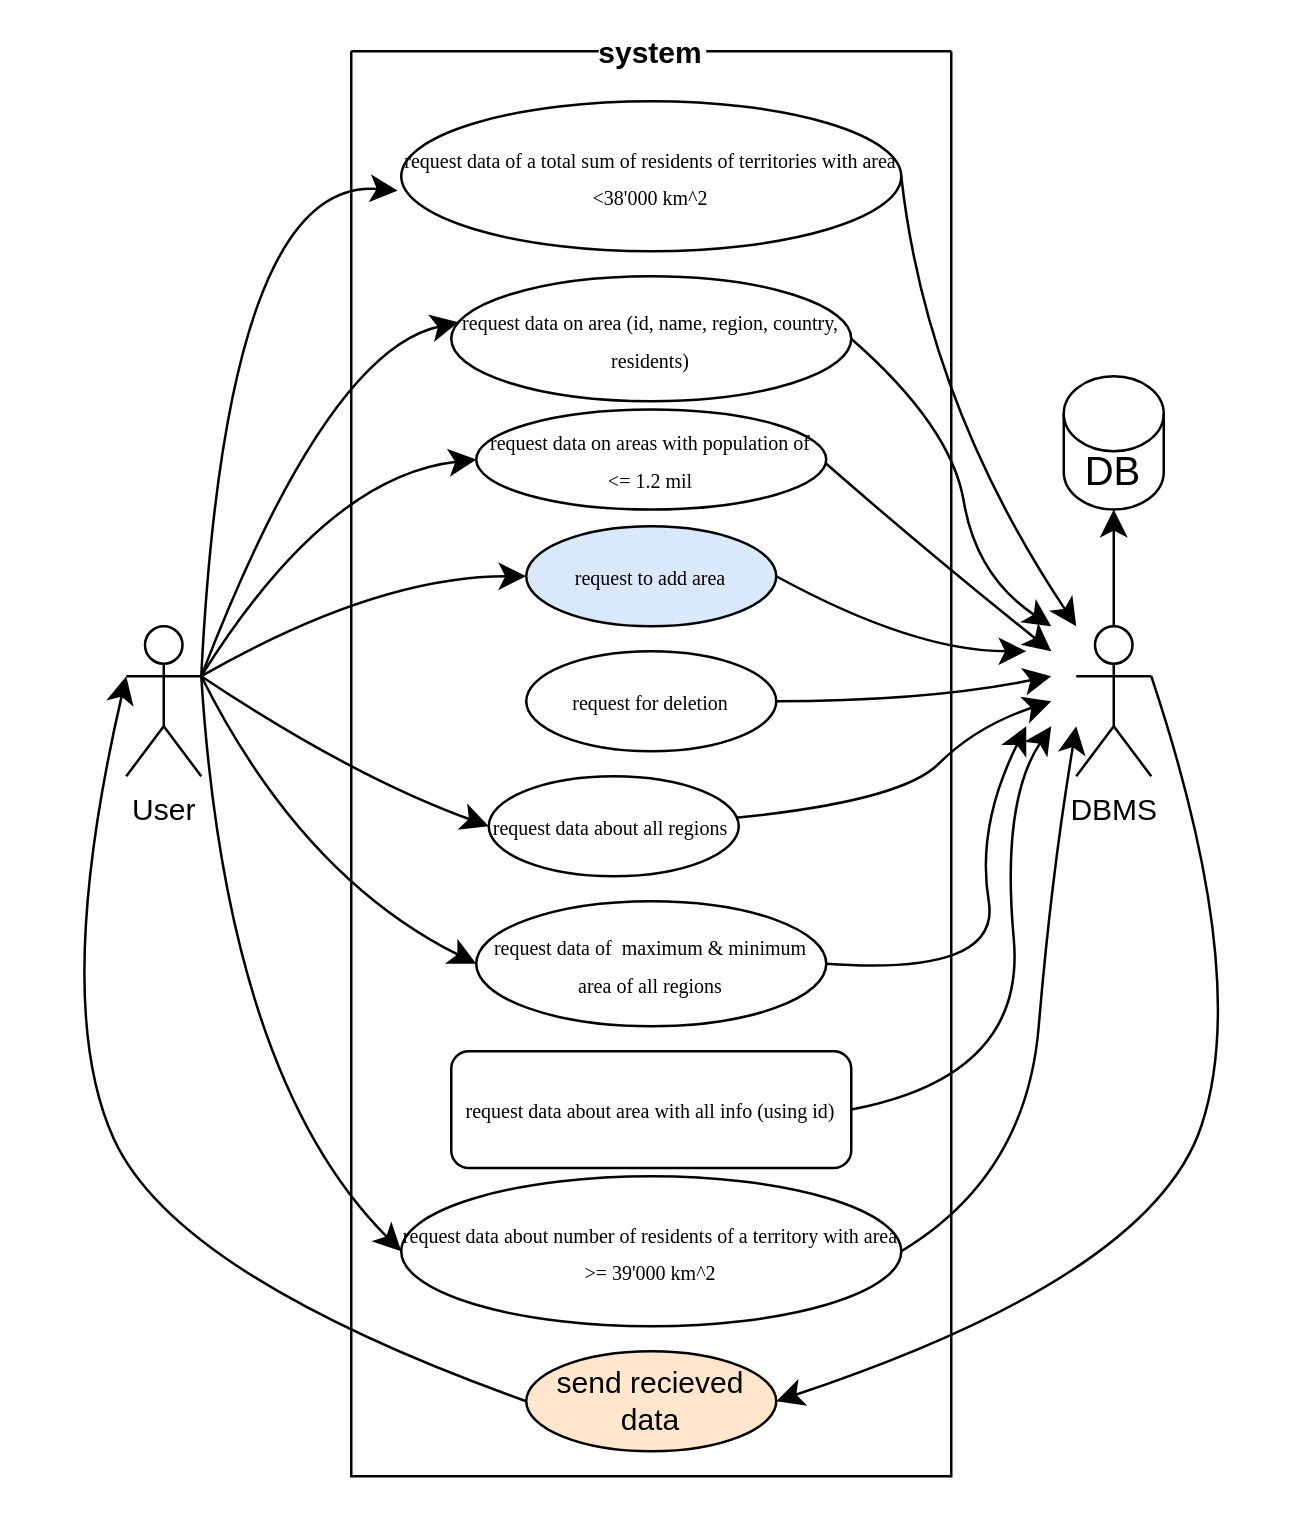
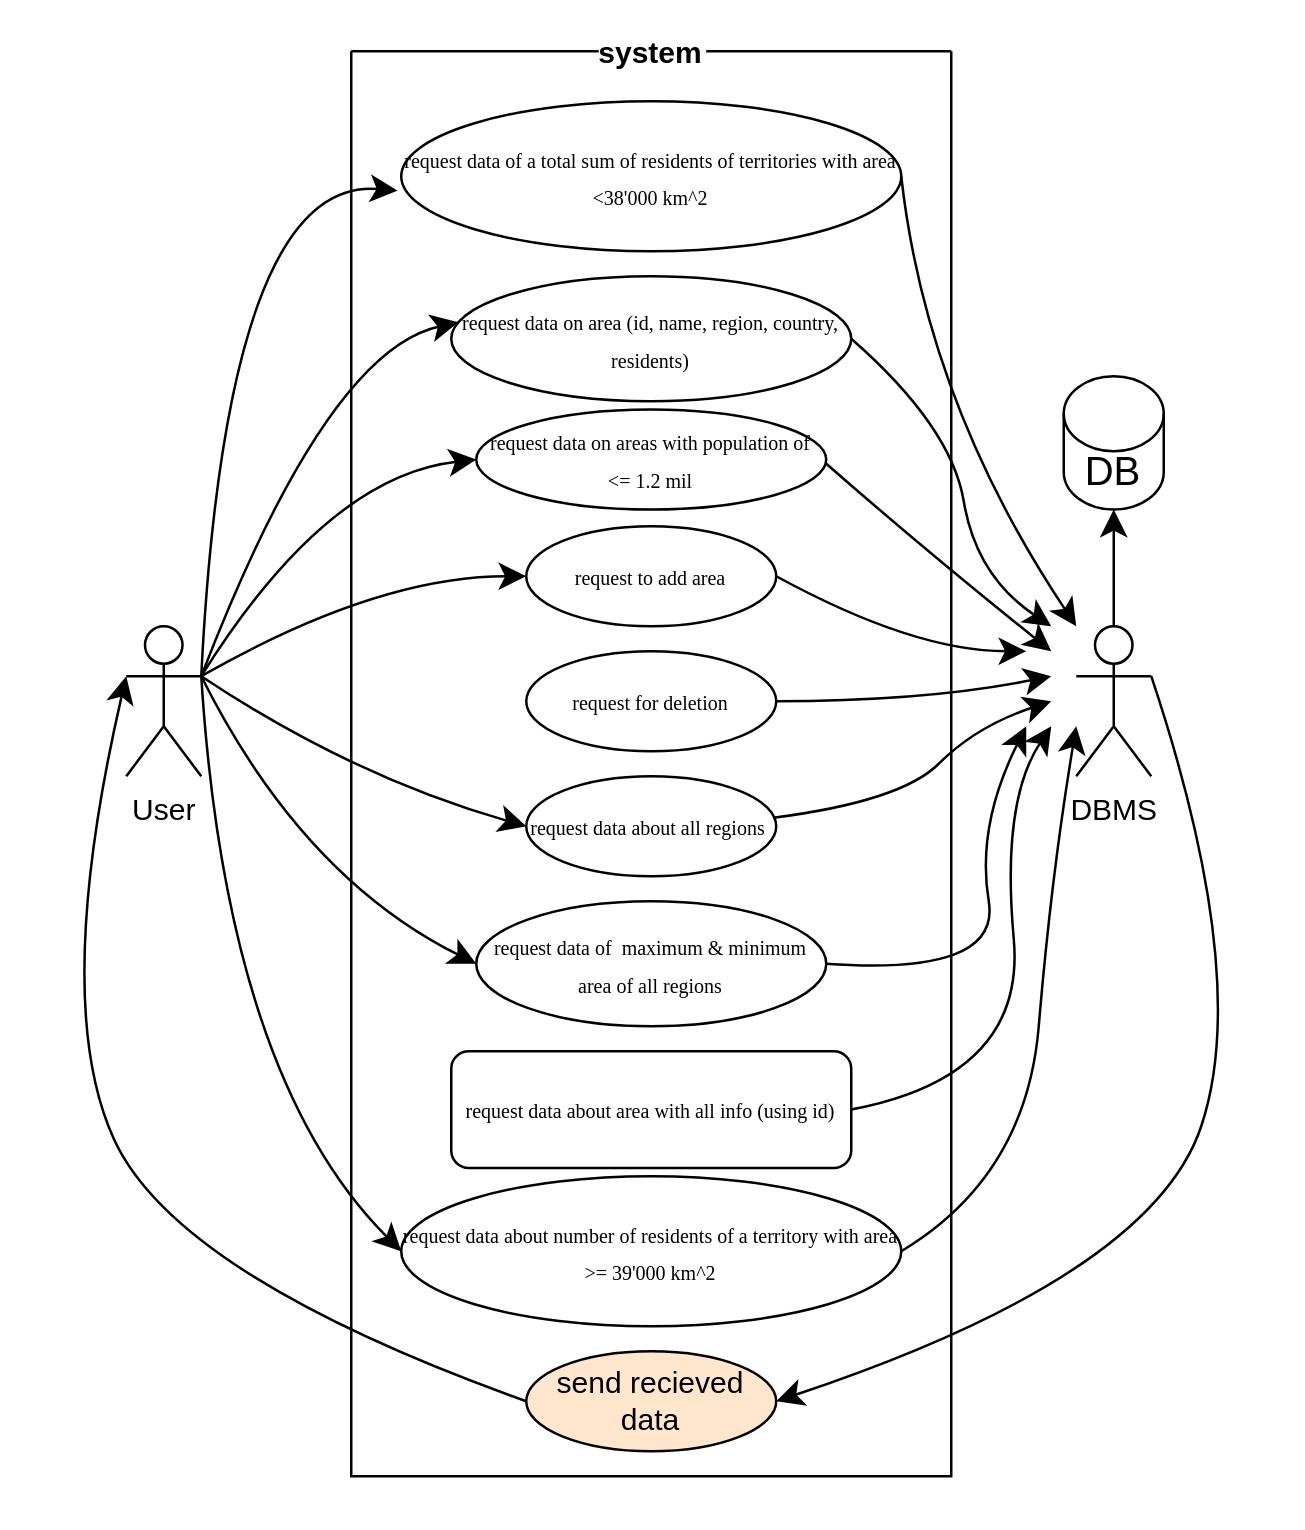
(651, 576) -> (651, 576)
(614, 826) -> (651, 826)
